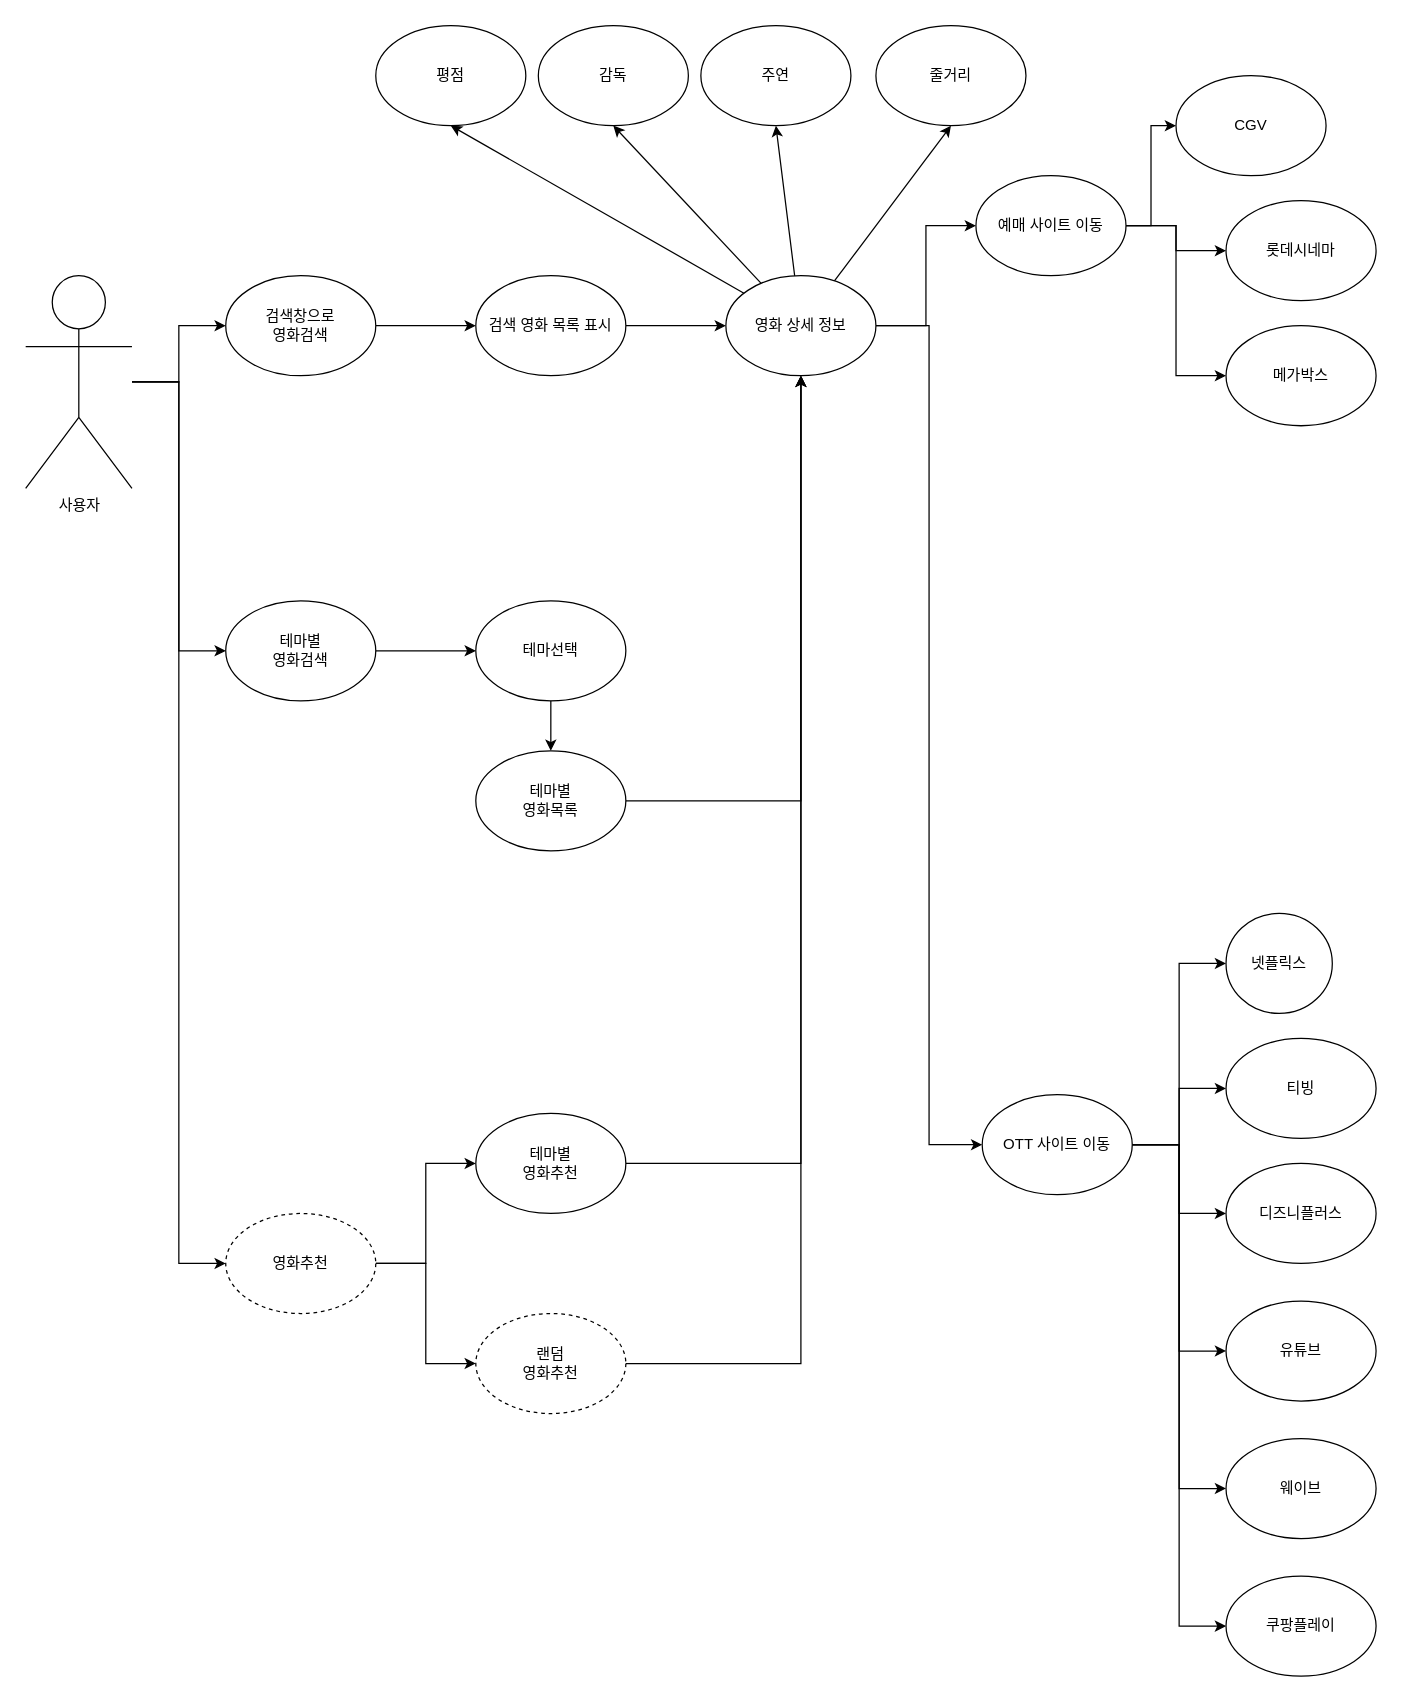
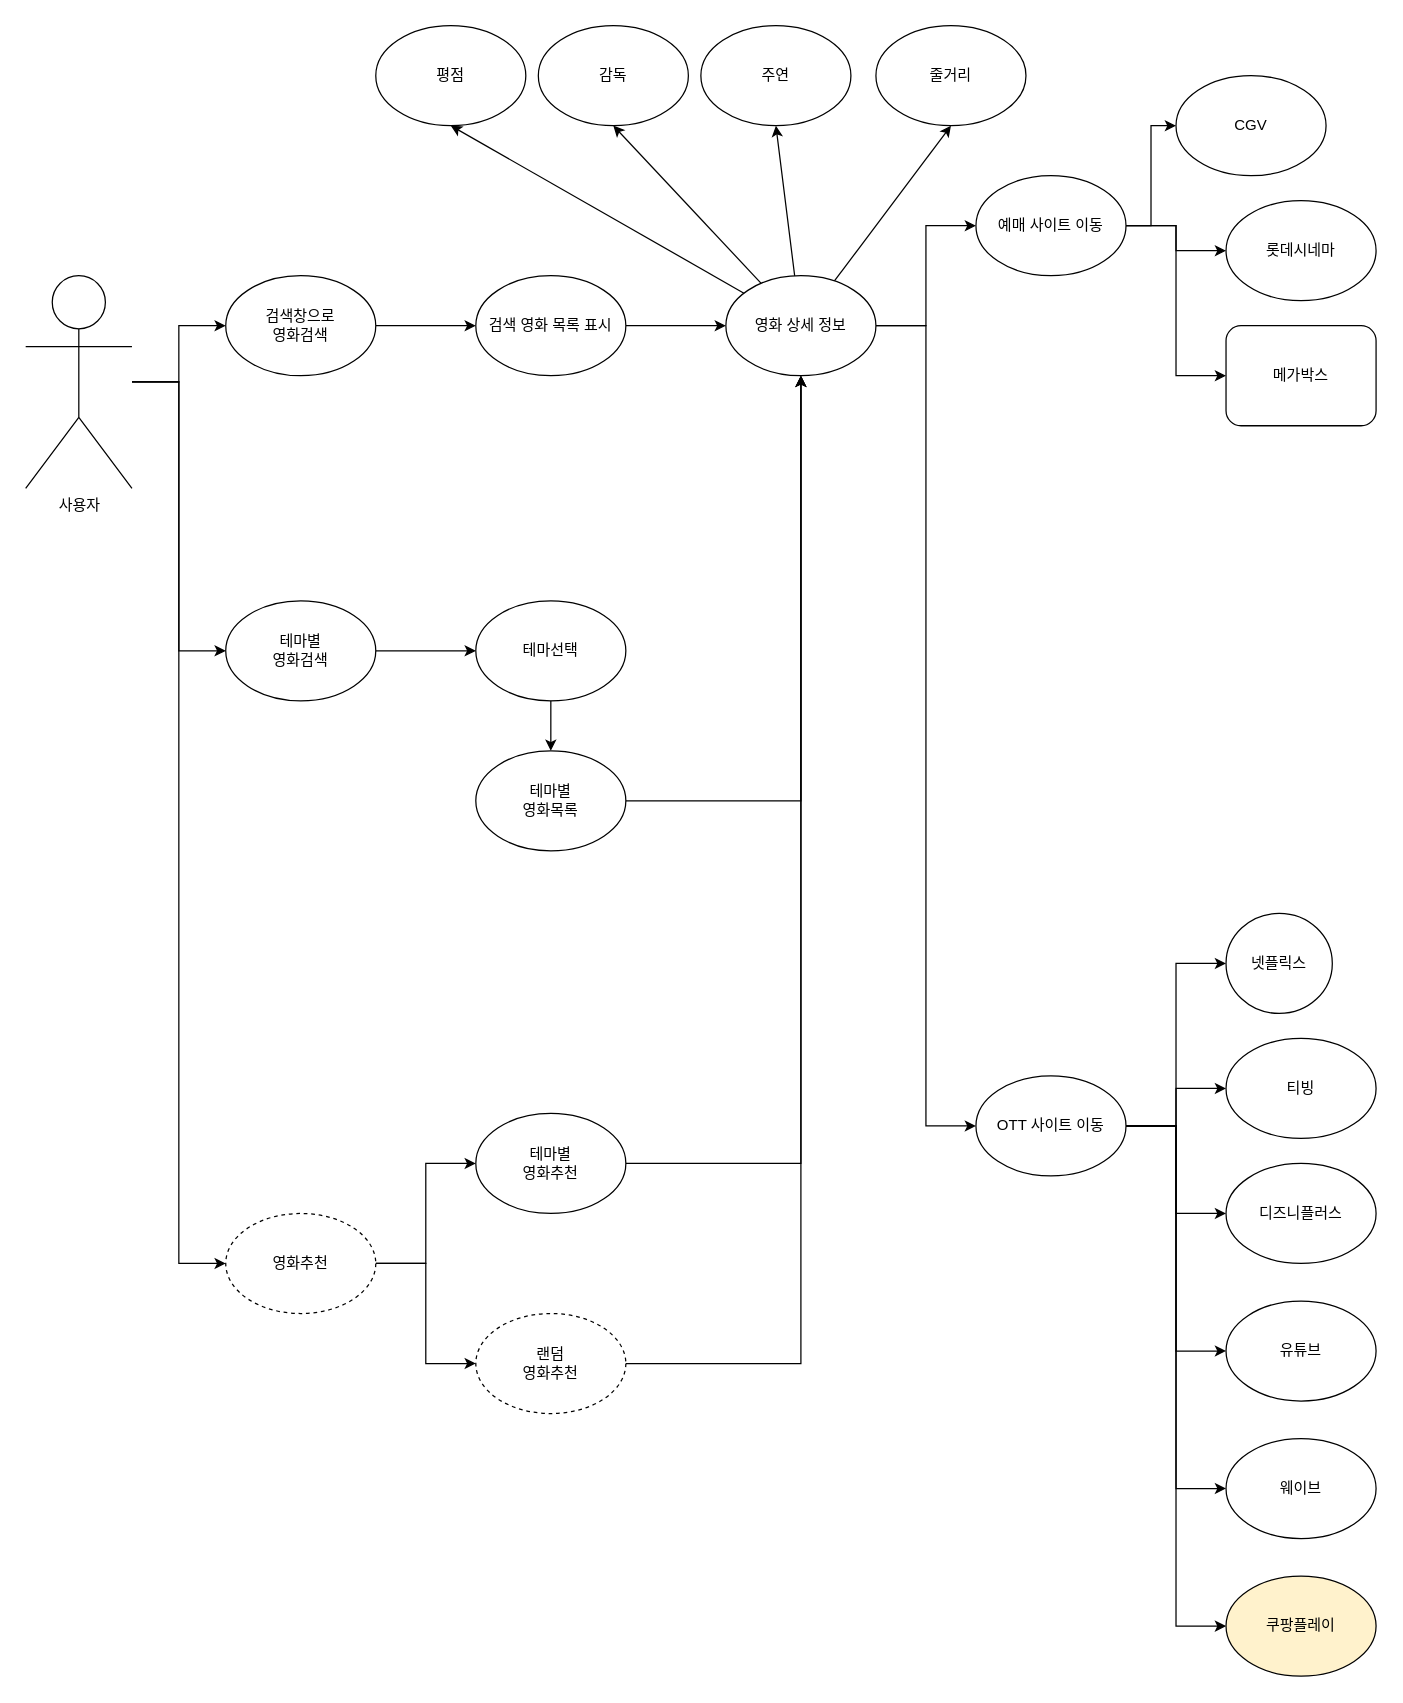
(1301, 376) -> (1301, 376)
(1057, 1144) -> (1051, 1126)
(1301, 1626) -> (1301, 1626)
